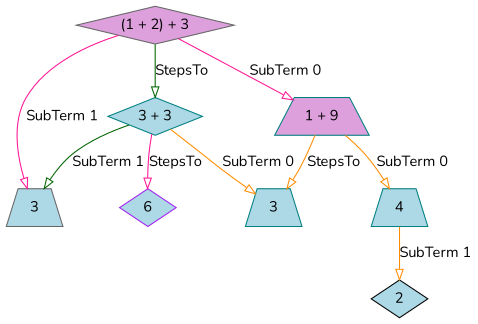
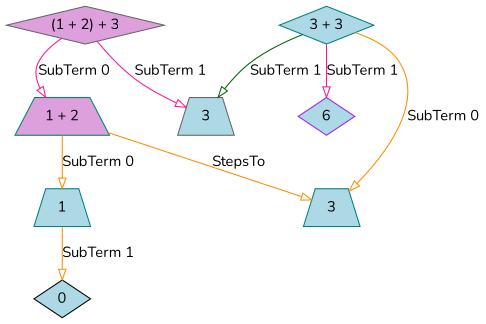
(155, 66) -> none
(322, 116) -> (62, 116)
(176, 162) -> (363, 71)
(400, 208) -> (62, 208)
(400, 299) -> (62, 299)
